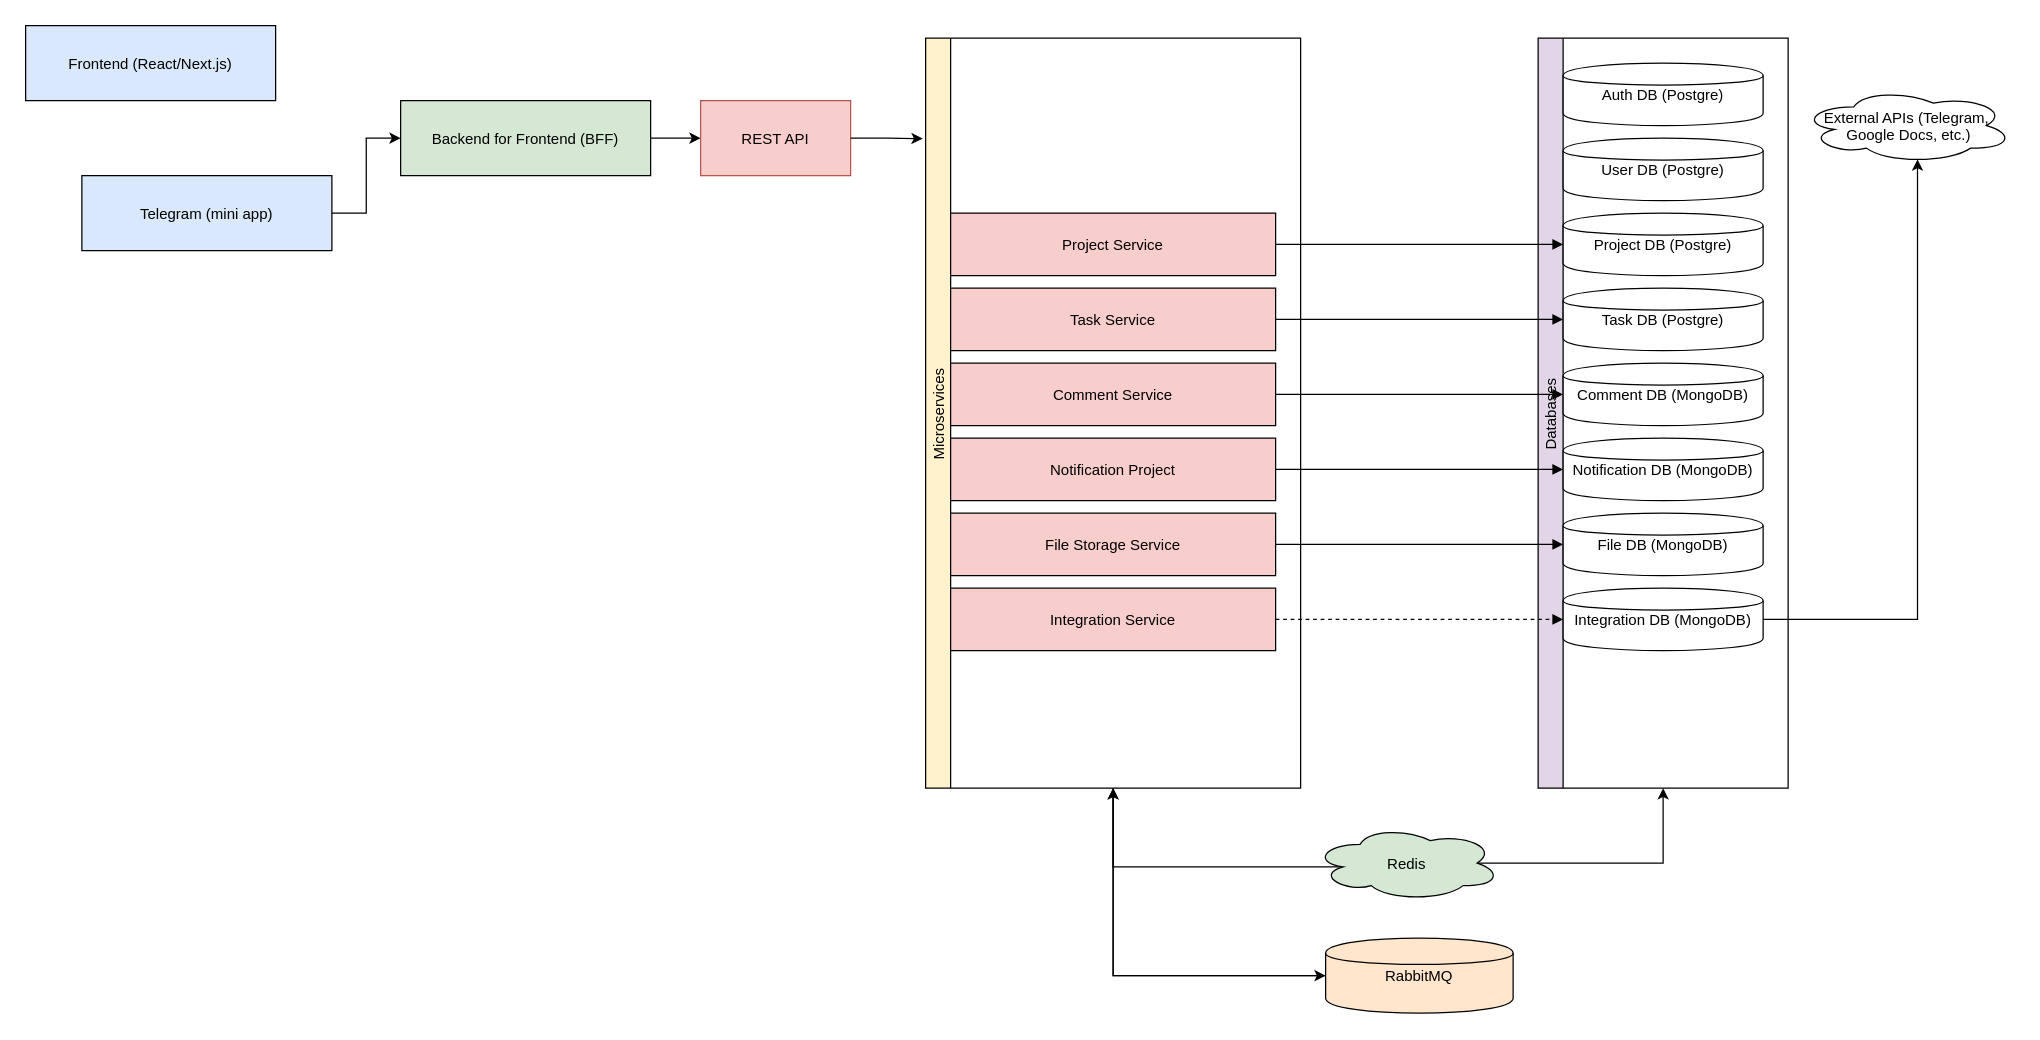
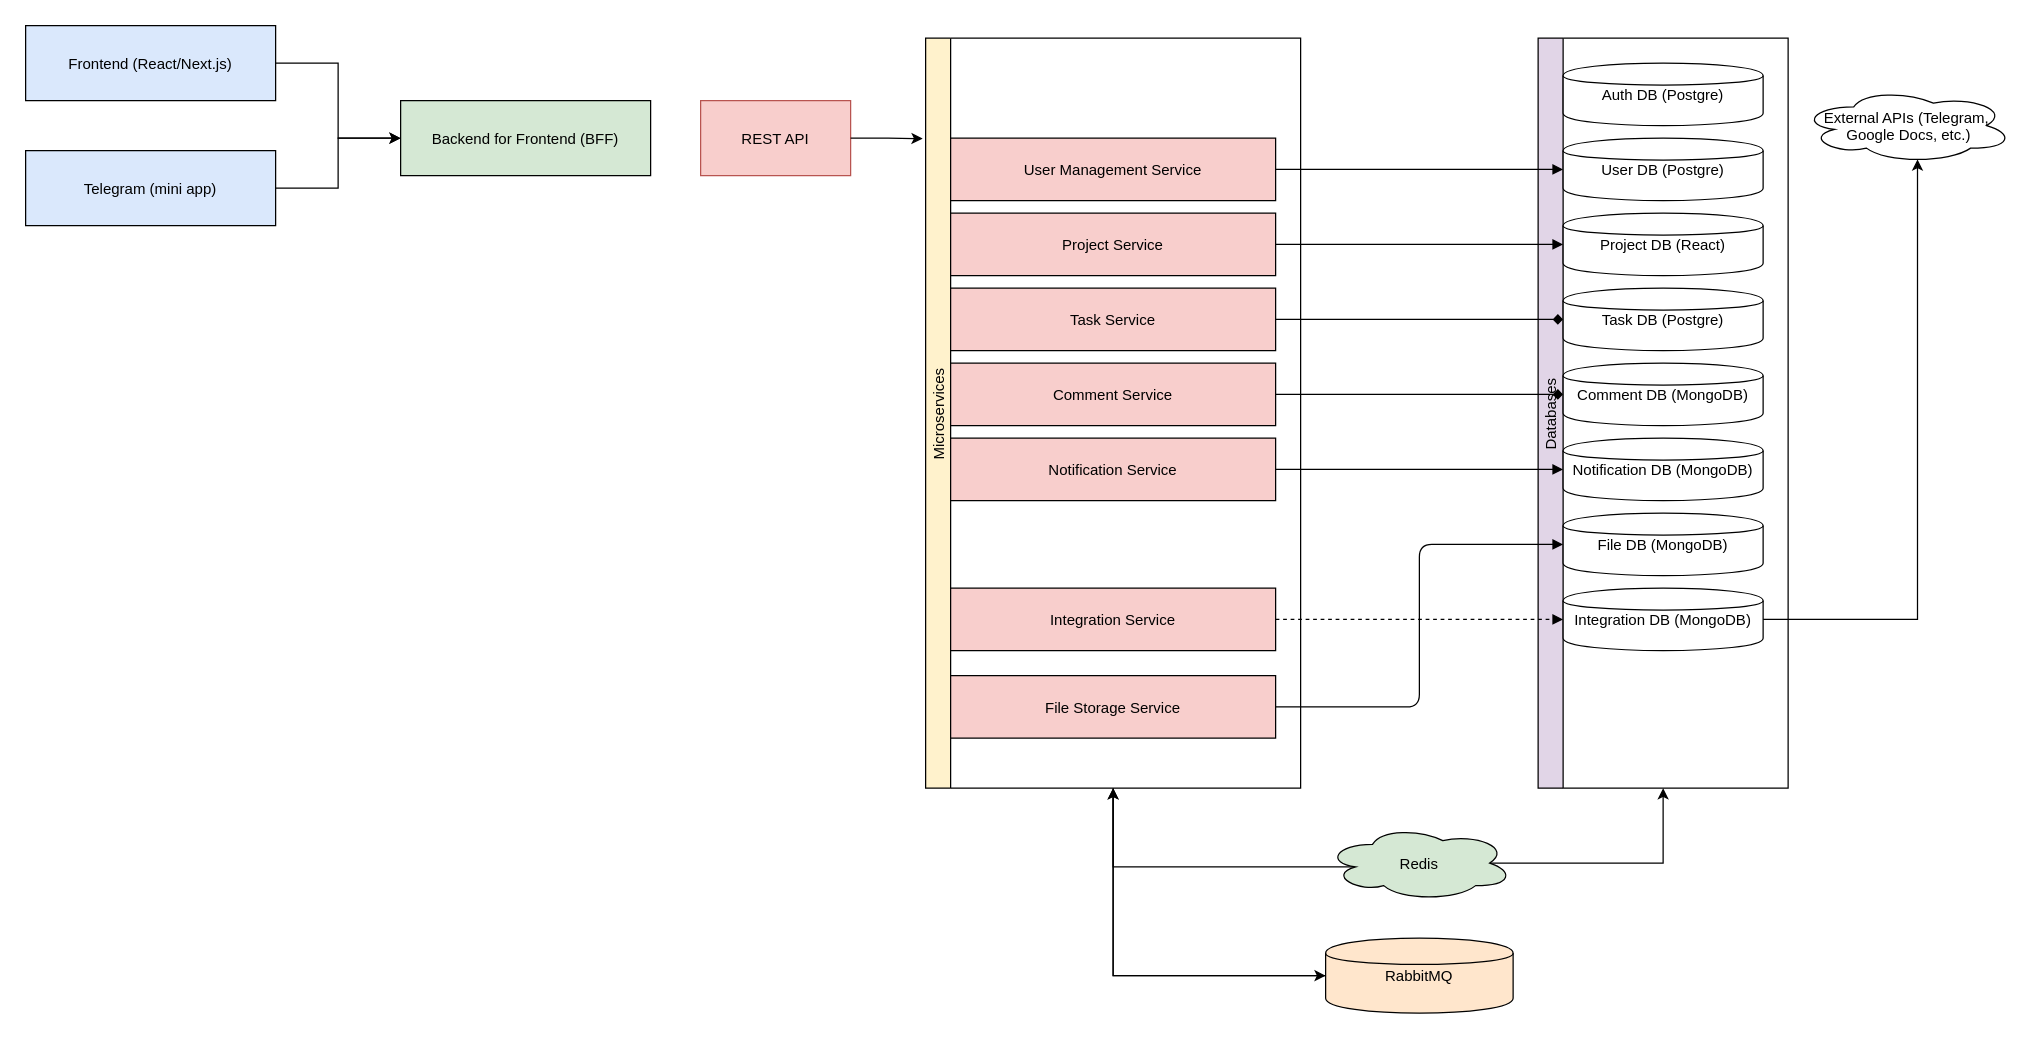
none -> (338, 68)
(672, 138) -> none
none -> (1113, 169)
none -> (1413, 169)
(207, 213) -> (151, 188)
(1663, 245) -> (1663, 245)
(1551, 319) -> (1551, 319)
(1552, 394) -> (1552, 394)
(1113, 470) -> (1113, 470)
(1113, 544) -> (1113, 707)
(1407, 863) -> (1419, 863)
